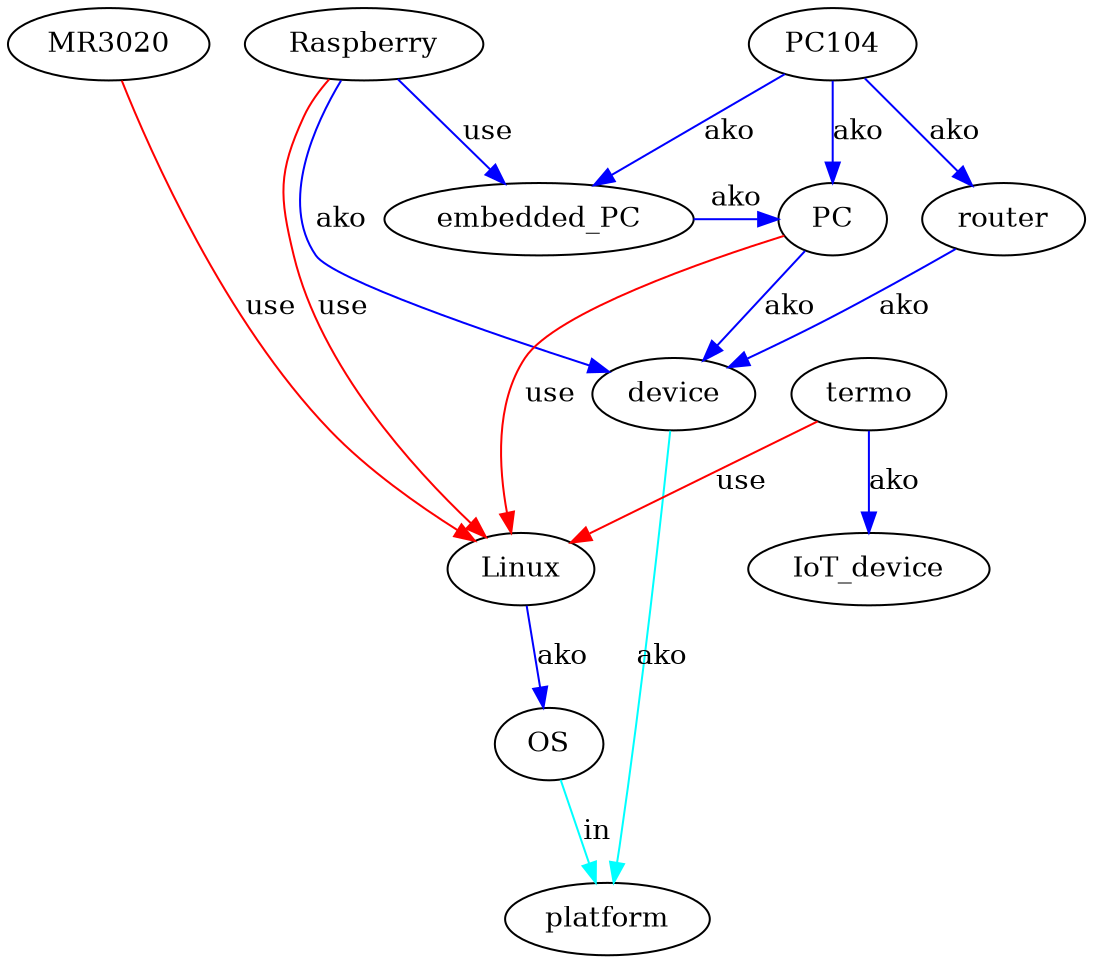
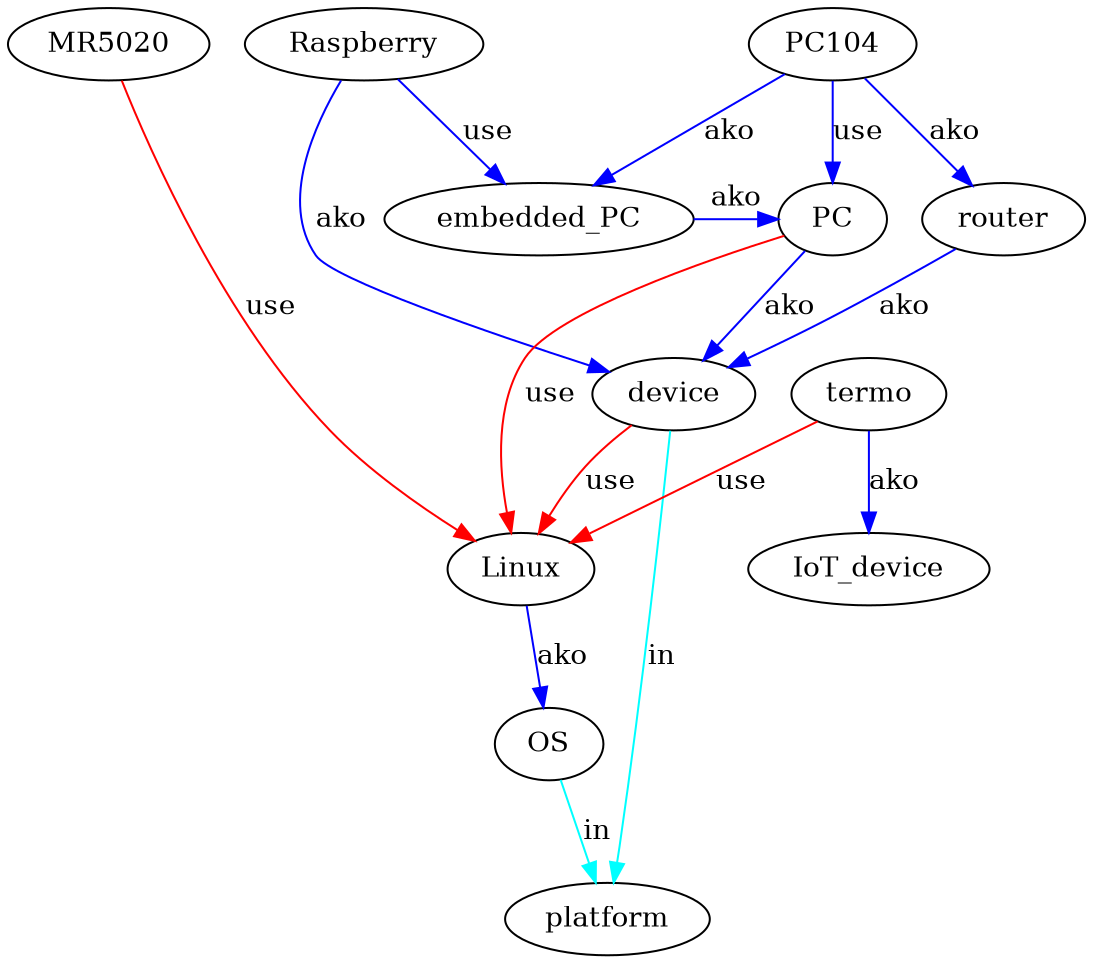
(109, 44) -> (109, 44)
(858, 132) -> (858, 132)
(317, 320) -> (586, 466)
(662, 657) -> (662, 657)
